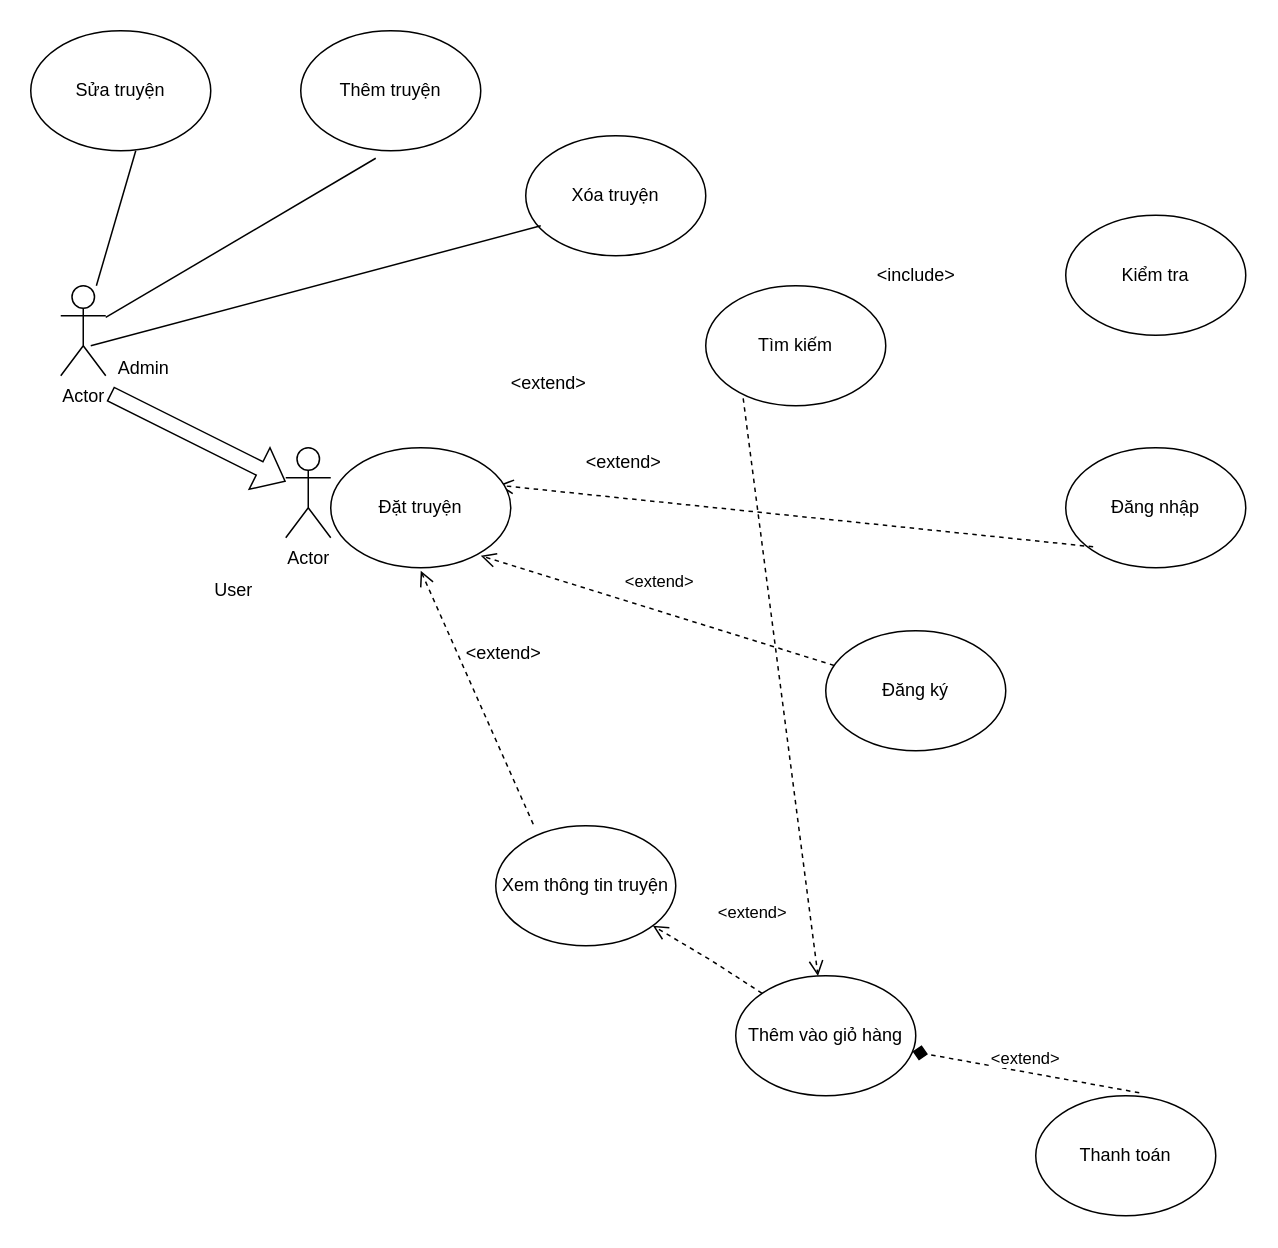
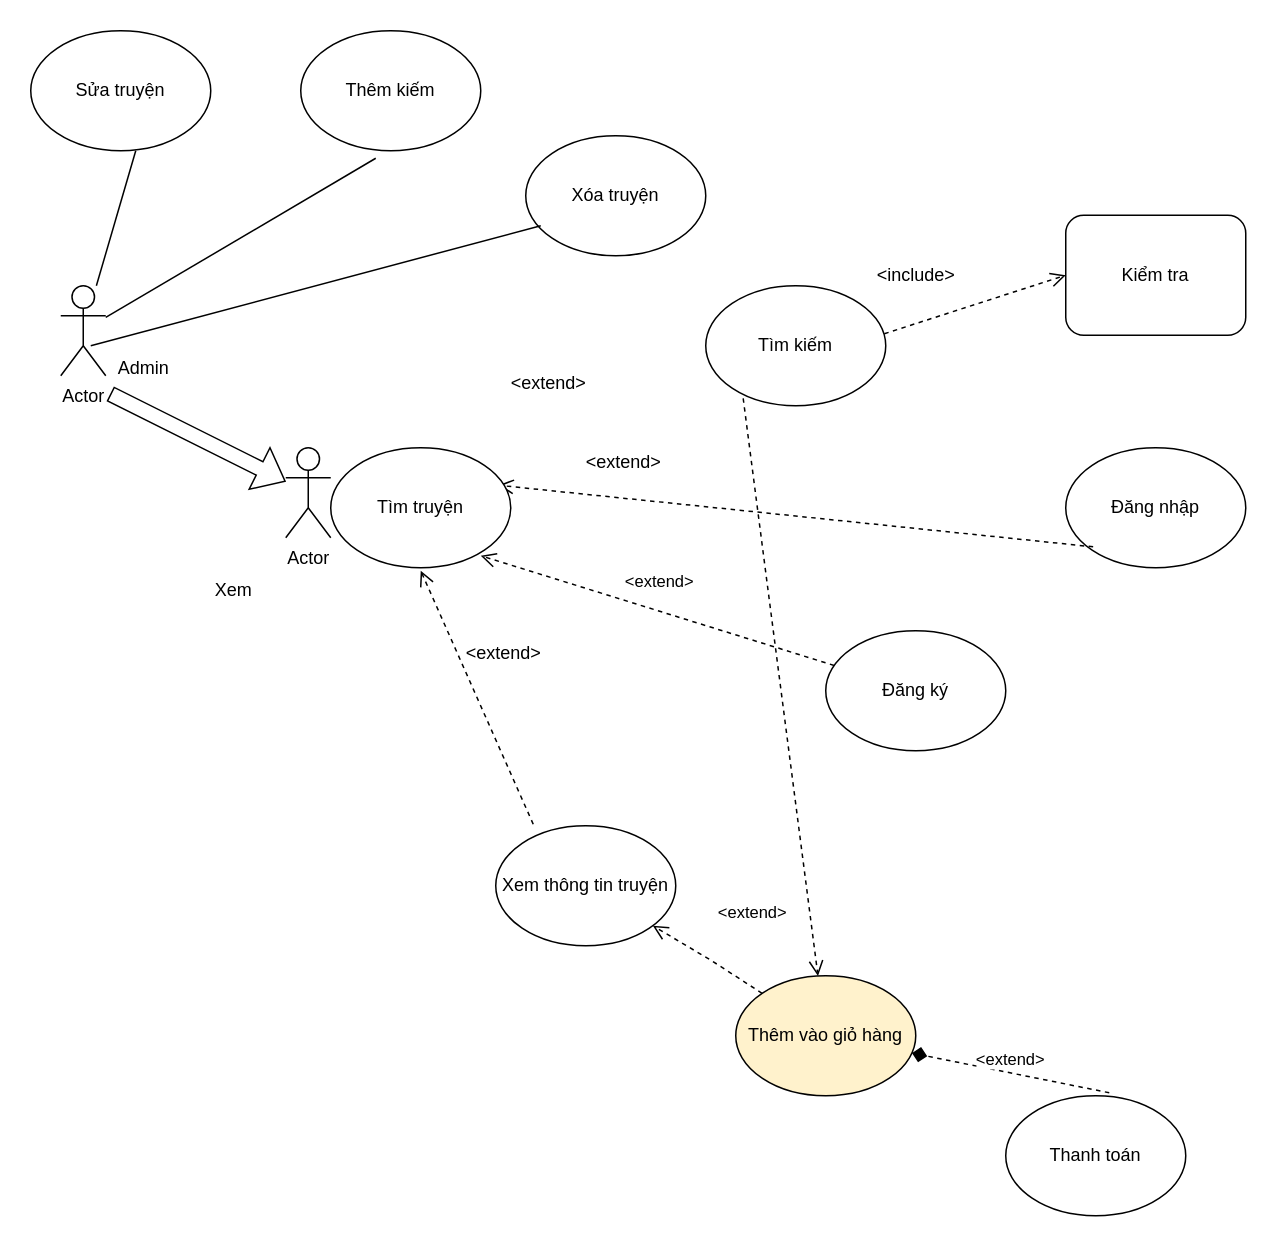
(391, 91) -> (391, 91)
(1156, 275) -> (1156, 275)
none -> (973, 305)
(421, 508) -> (421, 508)
(234, 590) -> (234, 590)
(826, 1036) -> (826, 1036)
(1126, 1156) -> (1096, 1156)
